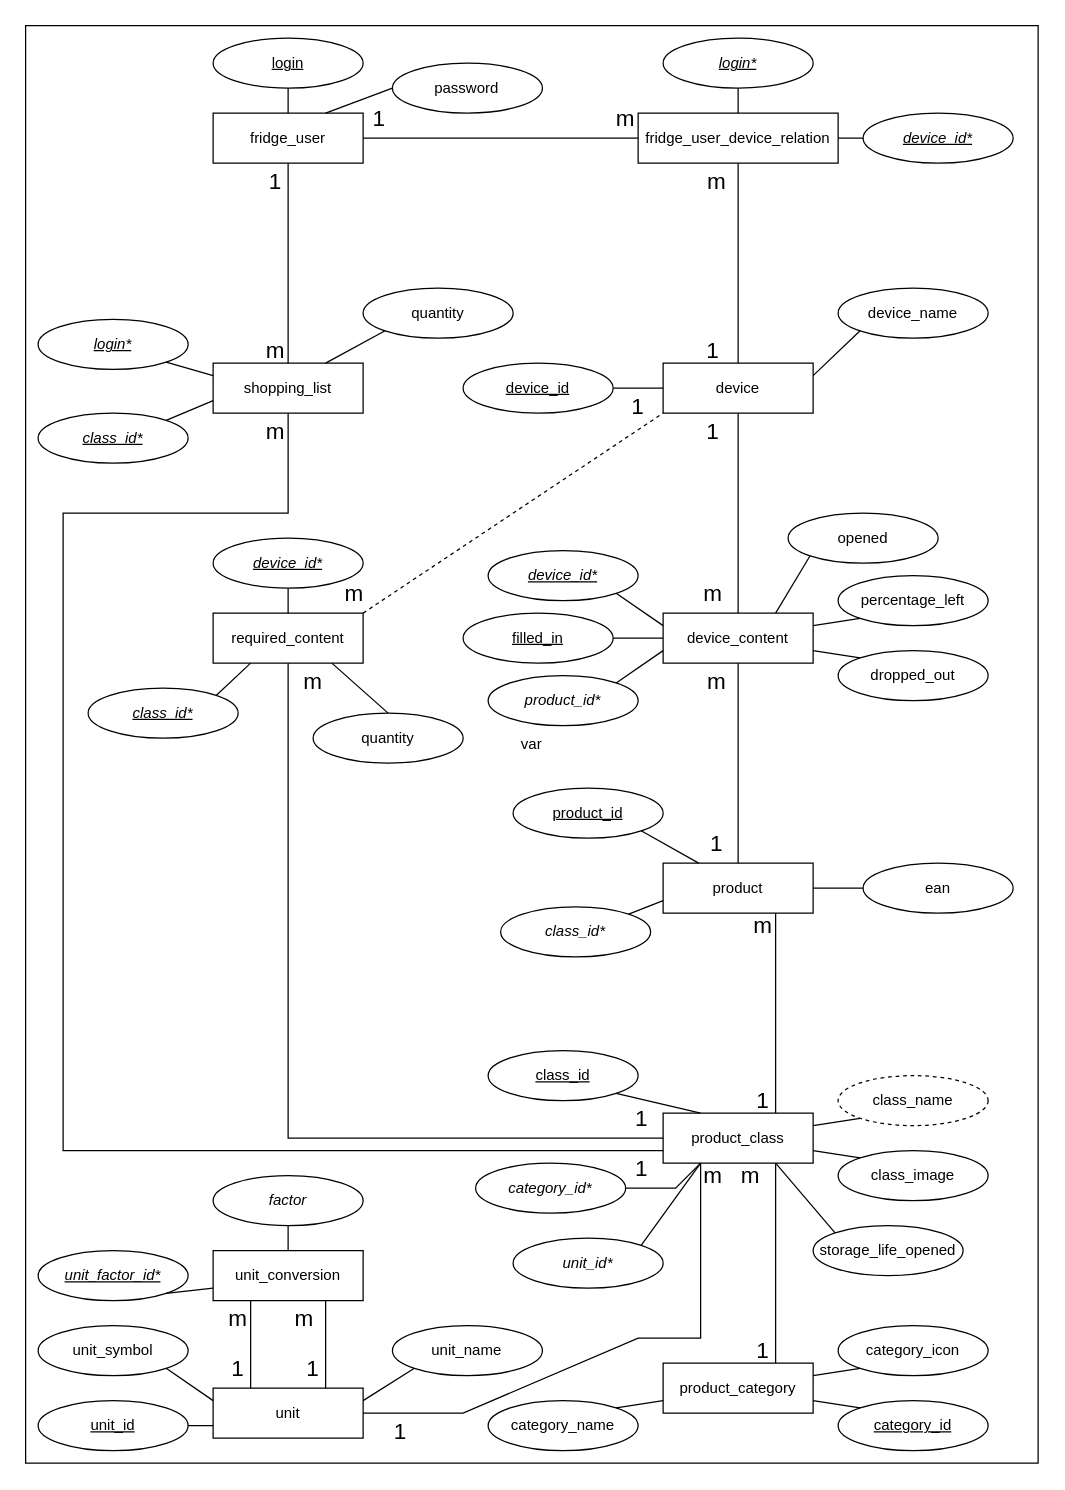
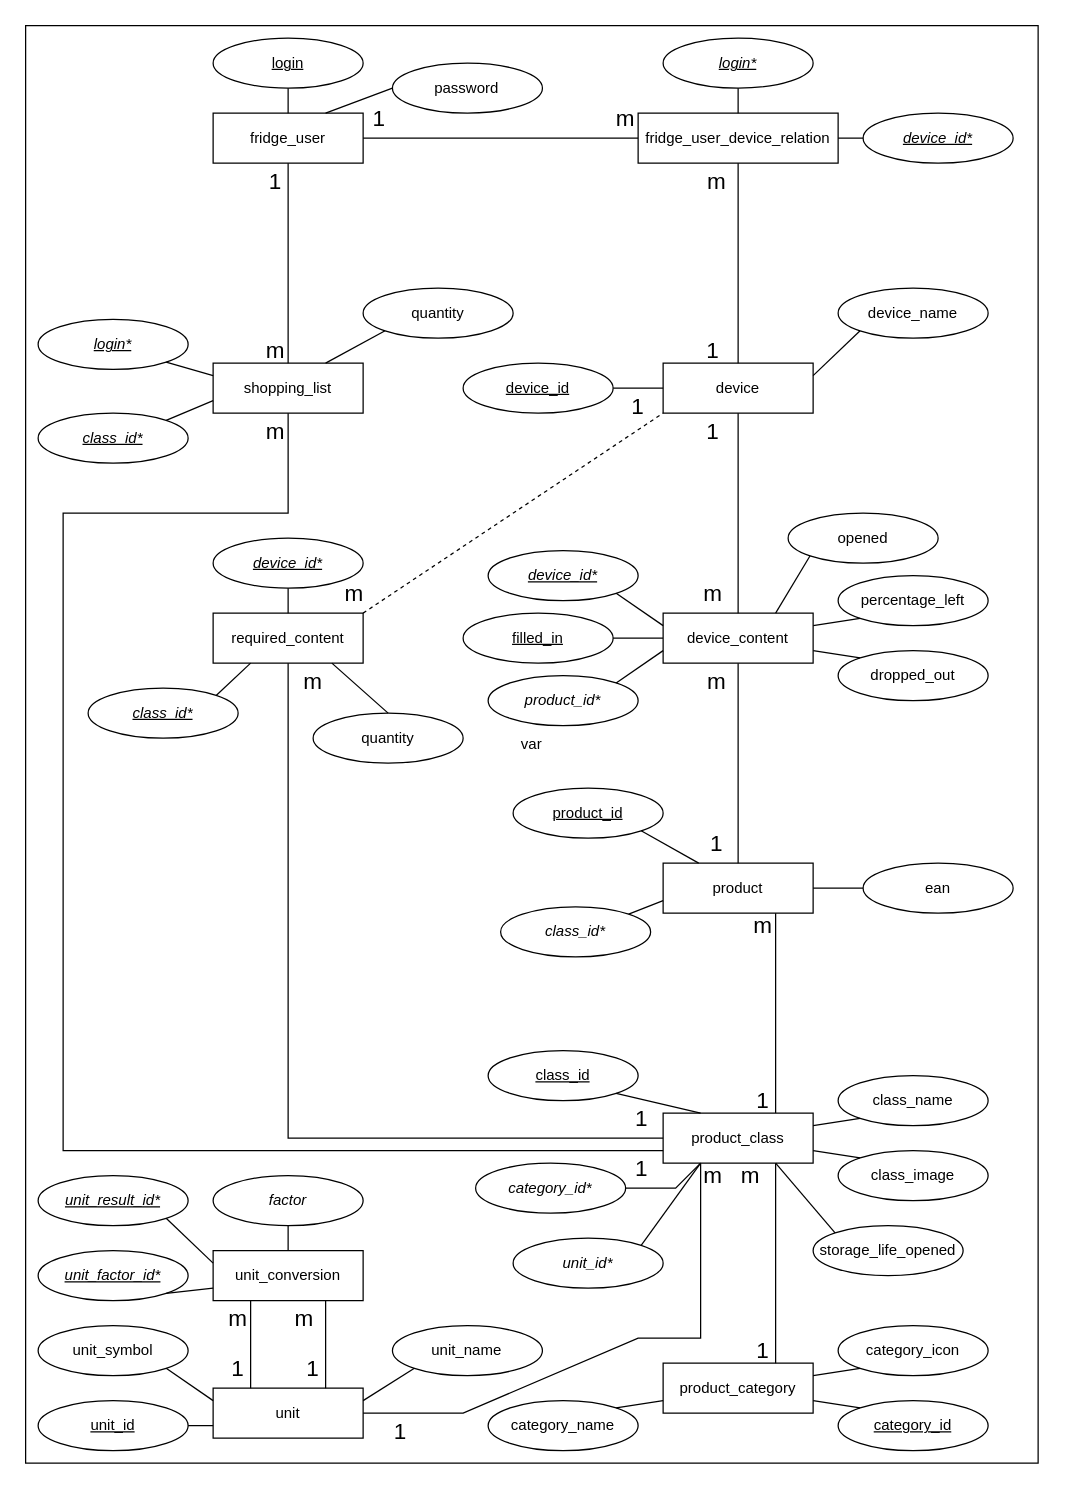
(913, 1101) -> (913, 1101)
none -> (113, 1201)
none -> (190, 1241)
